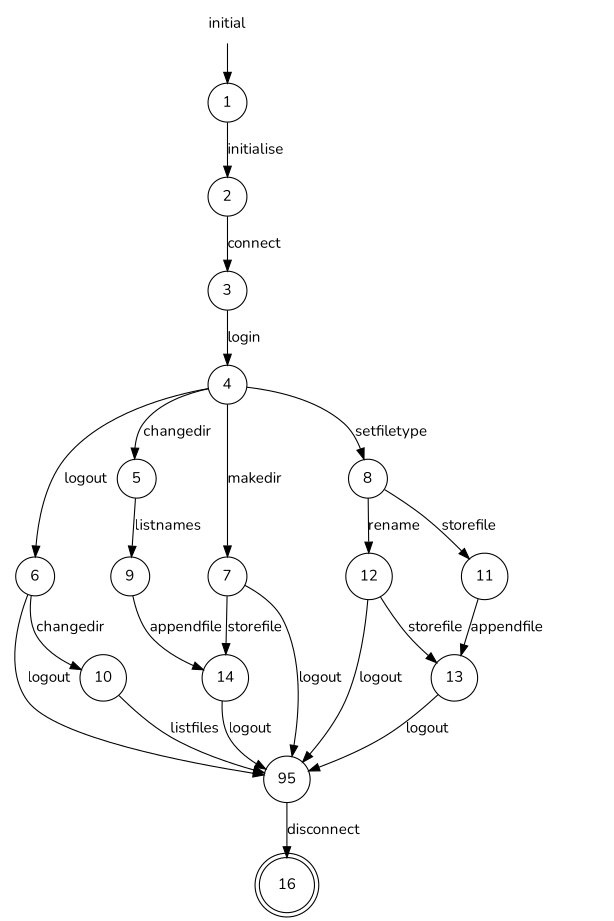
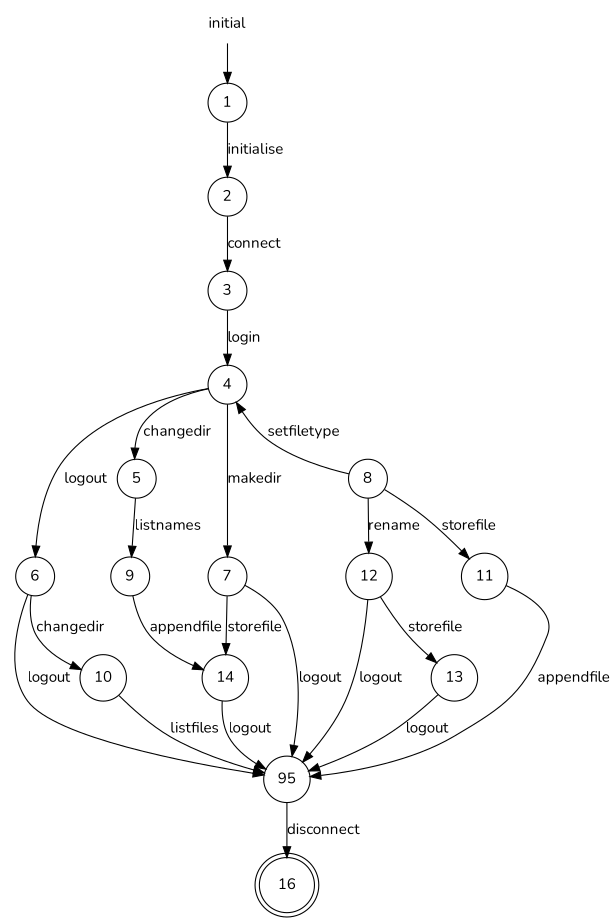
(312, 404) -> (289, 453)
(471, 622) -> (485, 717)
